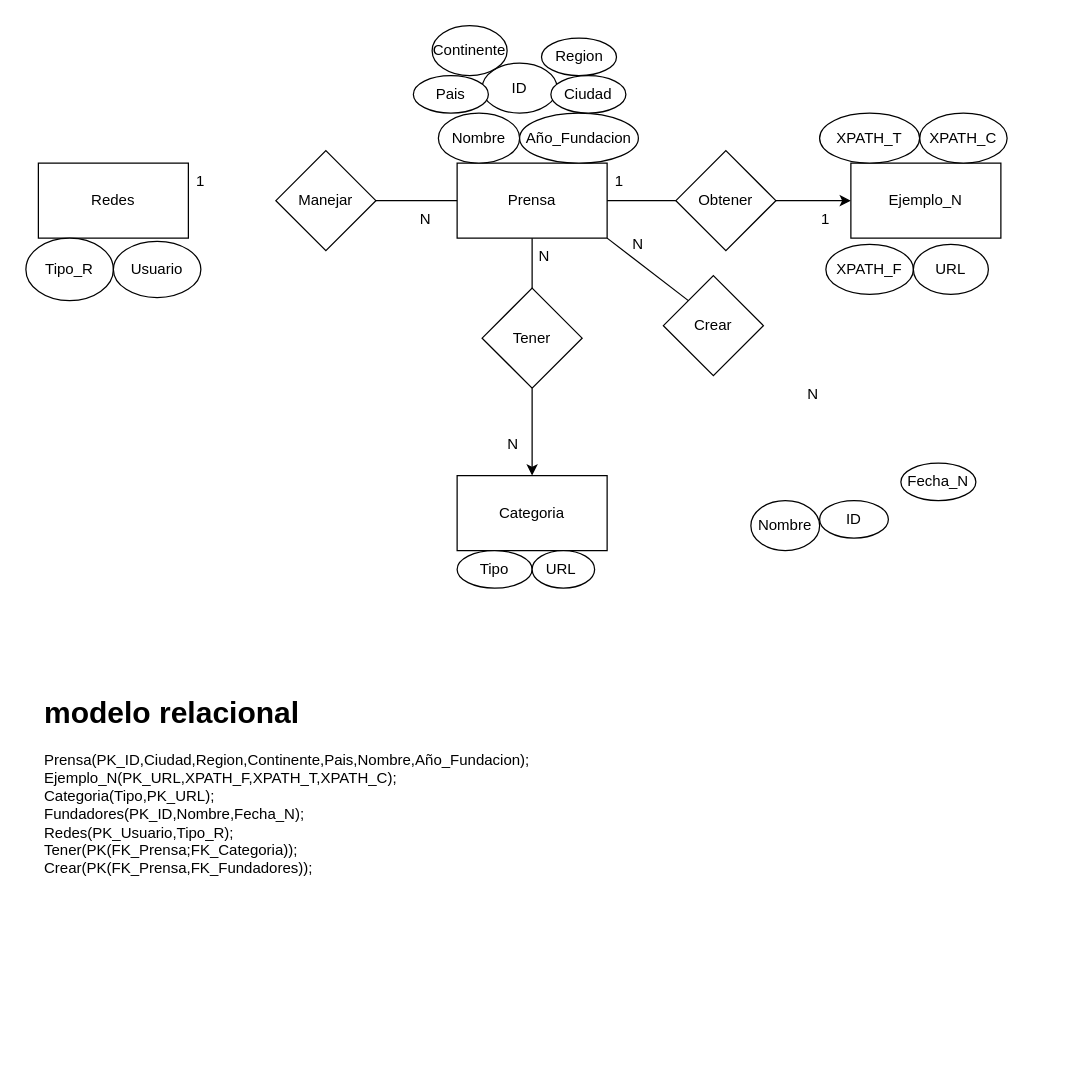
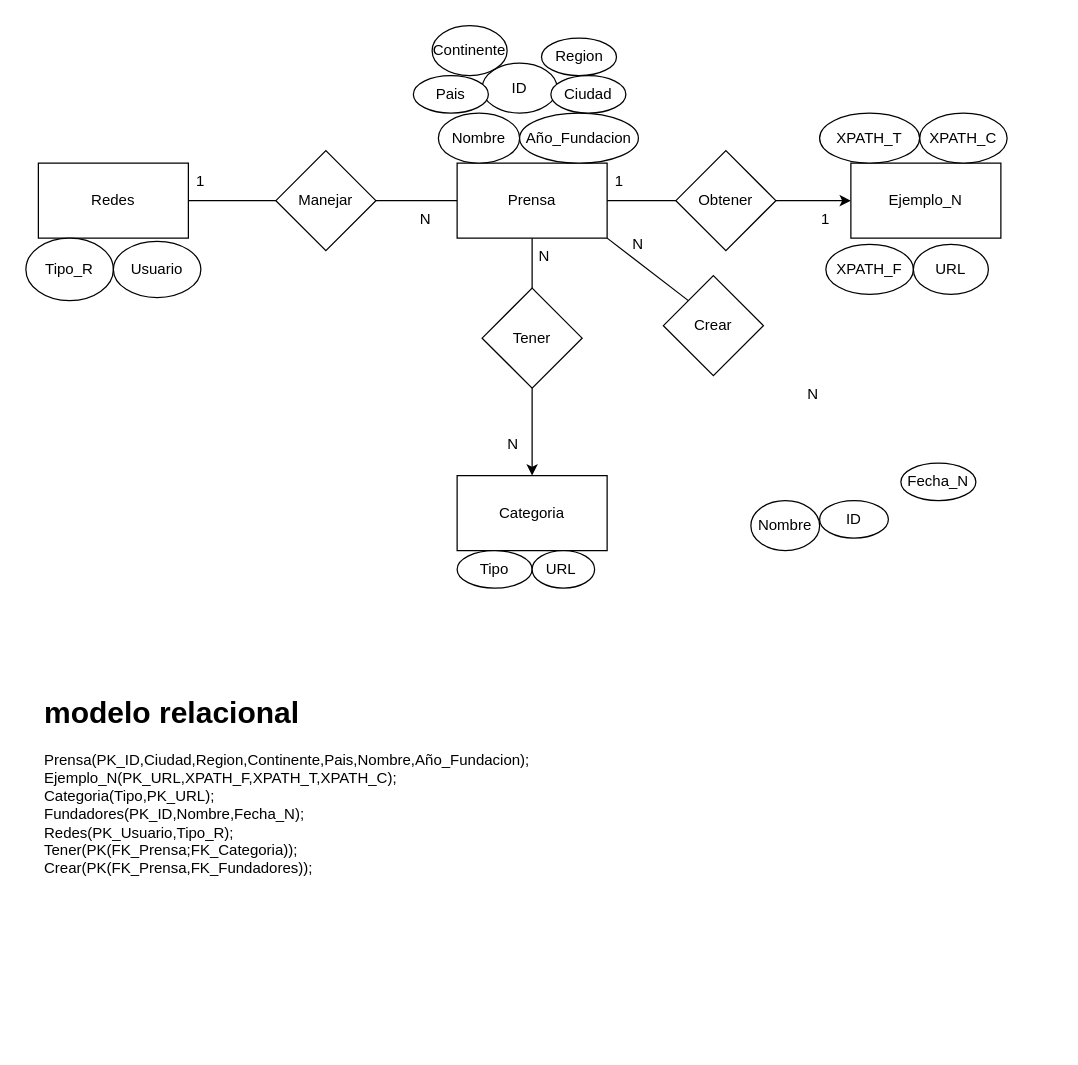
none -> (231, 201)
